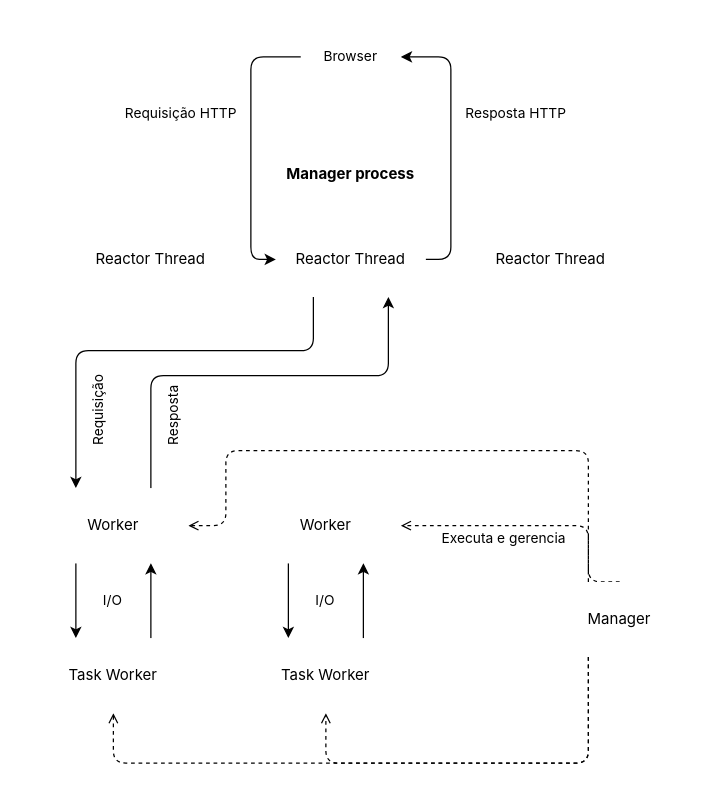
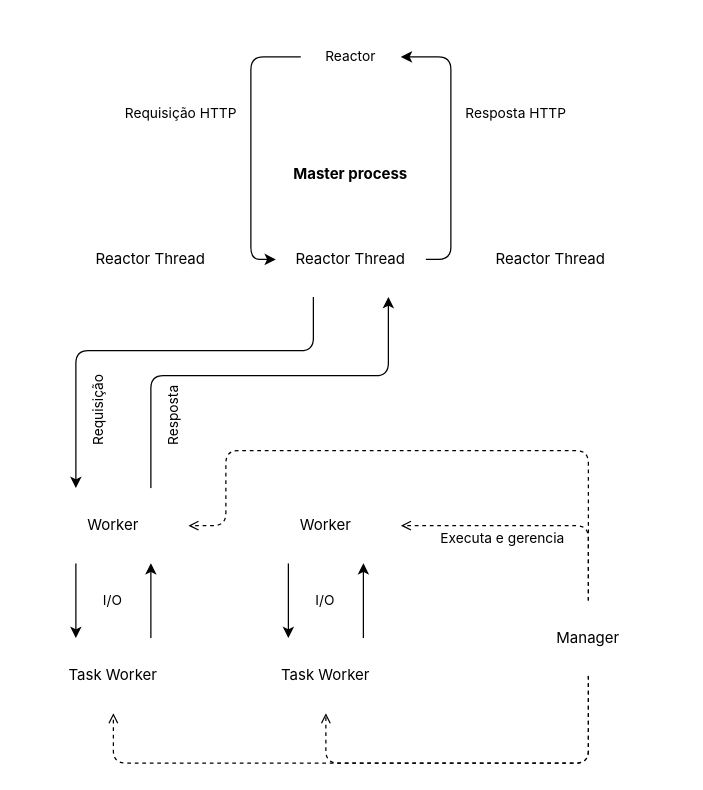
(351, 57) -> (351, 57)
(351, 174) -> (351, 174)
(619, 619) -> (588, 638)
